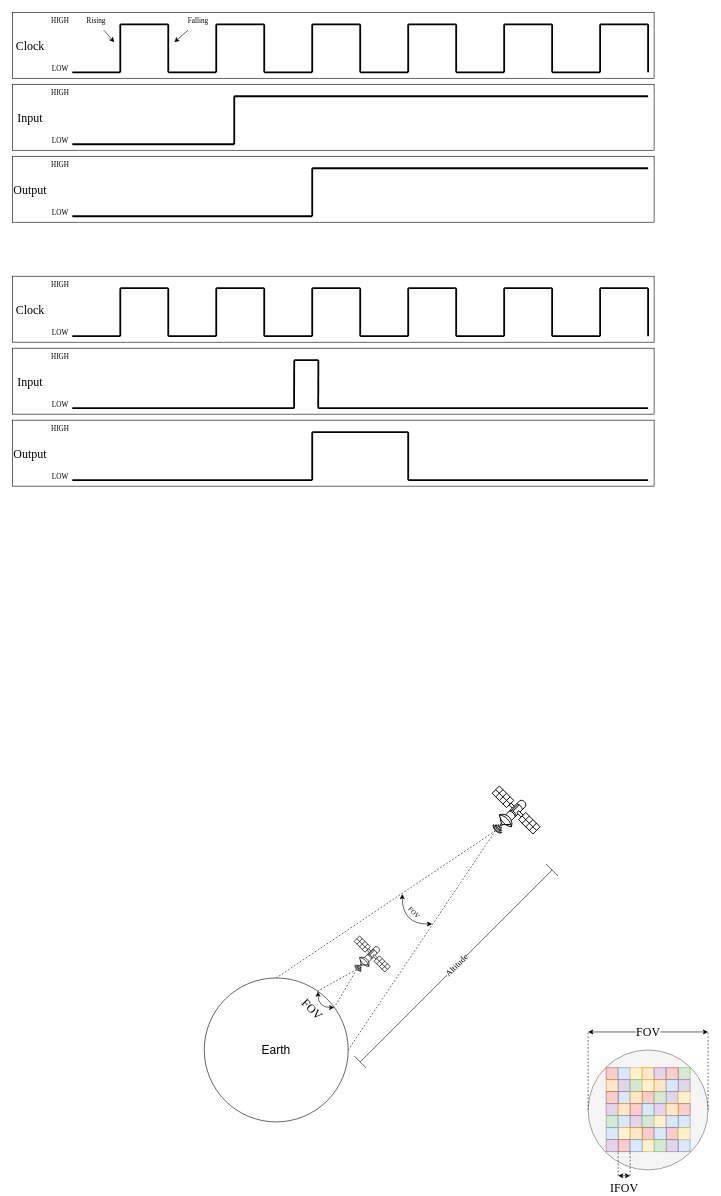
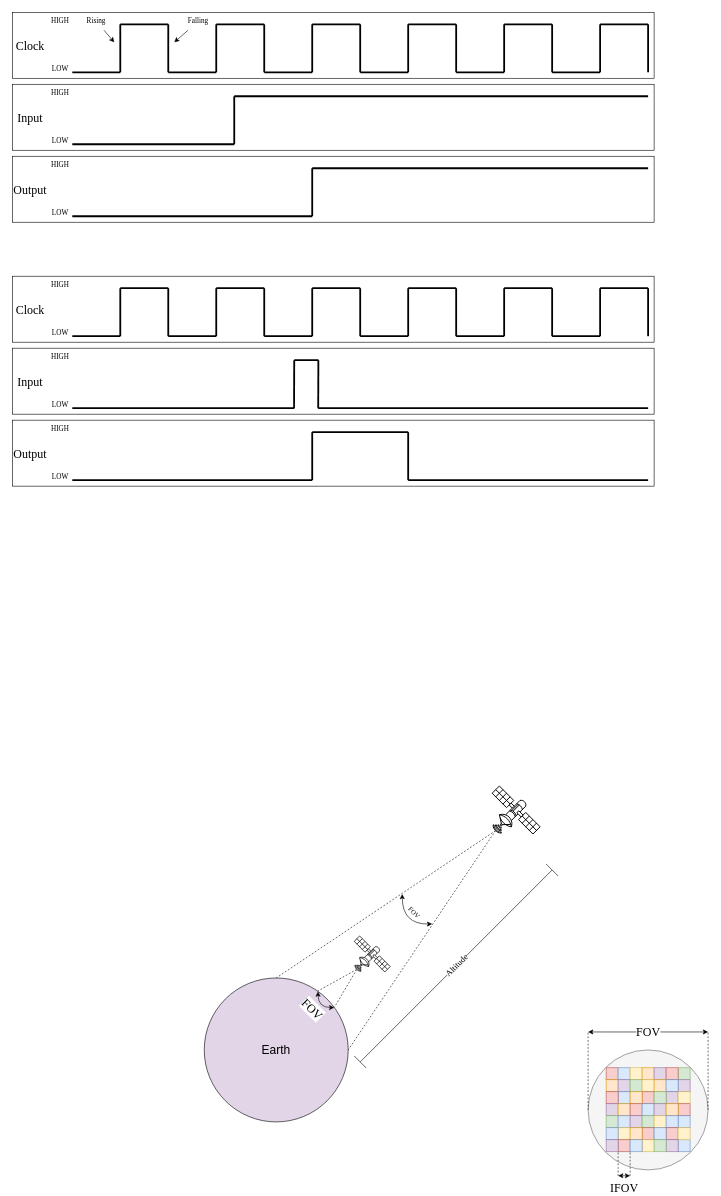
(276, 1050) -> (276, 1050)
